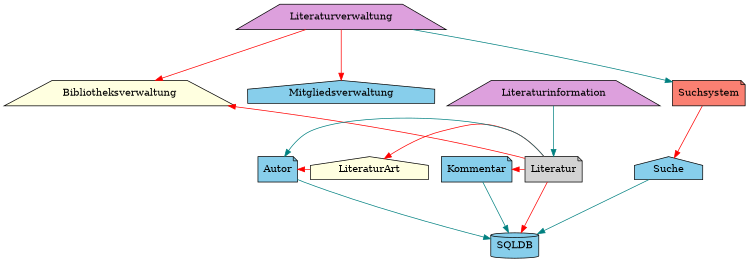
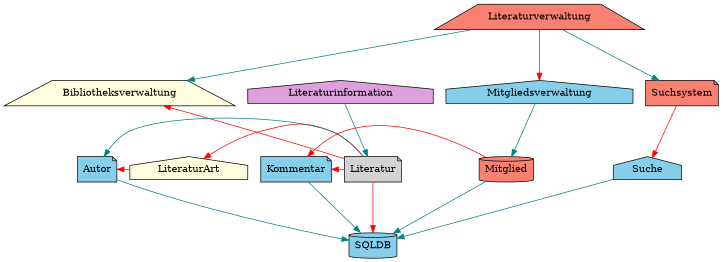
(341, 17) -> (539, 17)
(234, 54) -> (333, 54)
(554, 93) -> (341, 93)
none -> (506, 169)
